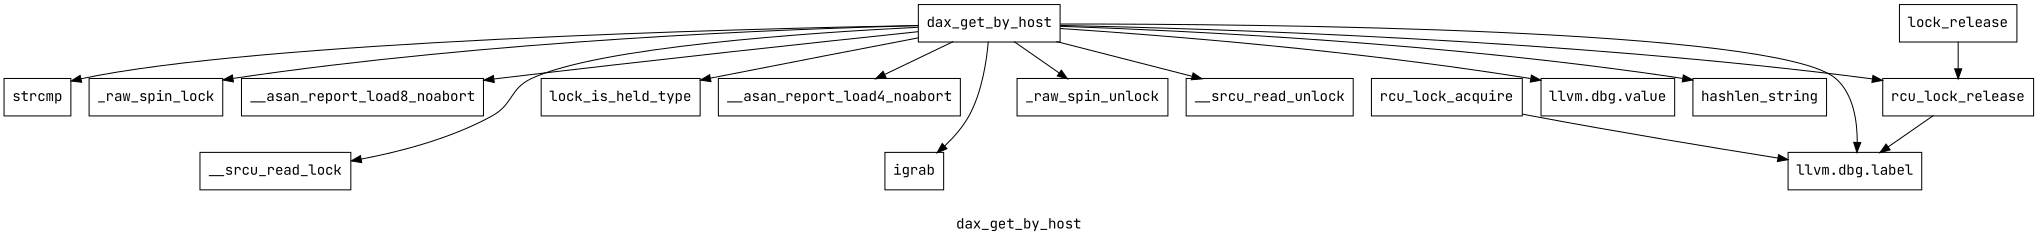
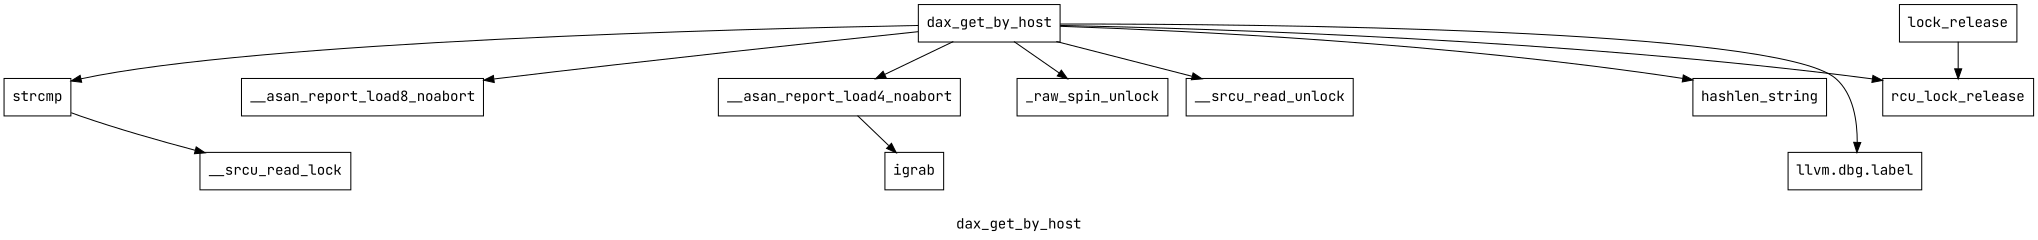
(627, 54) -> (133, 133)
(156, 97) -> none
(621, 97) -> none
(1447, 97) -> none
(1608, 97) -> none
(977, 98) -> (873, 131)
(1911, 131) -> none
